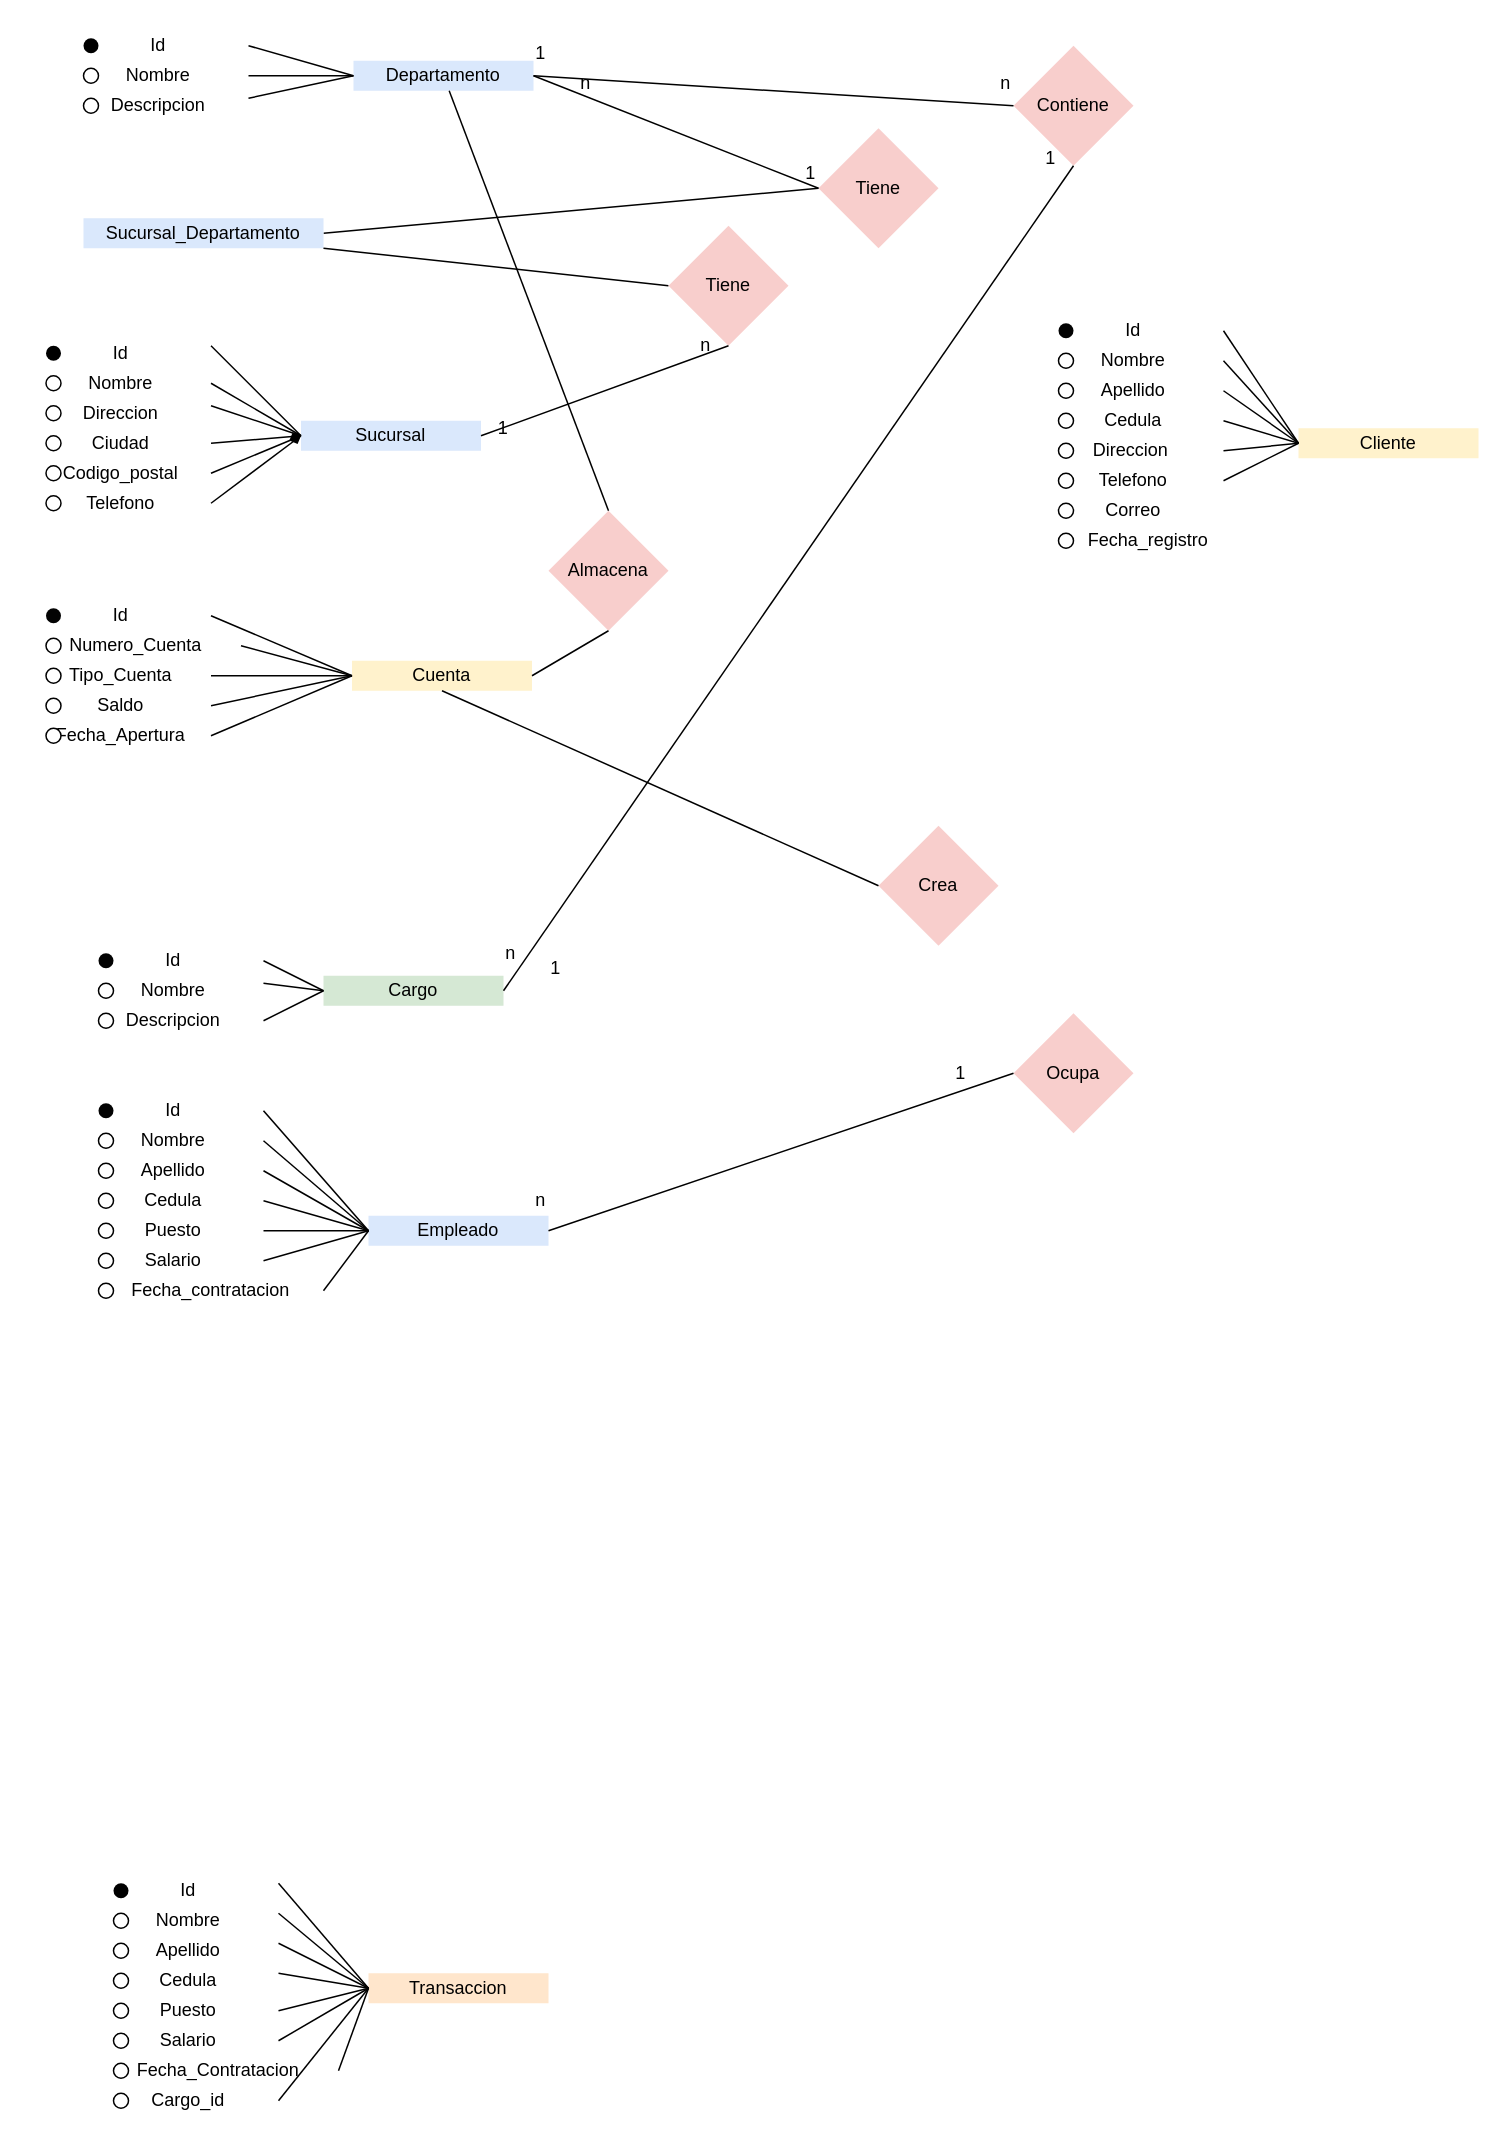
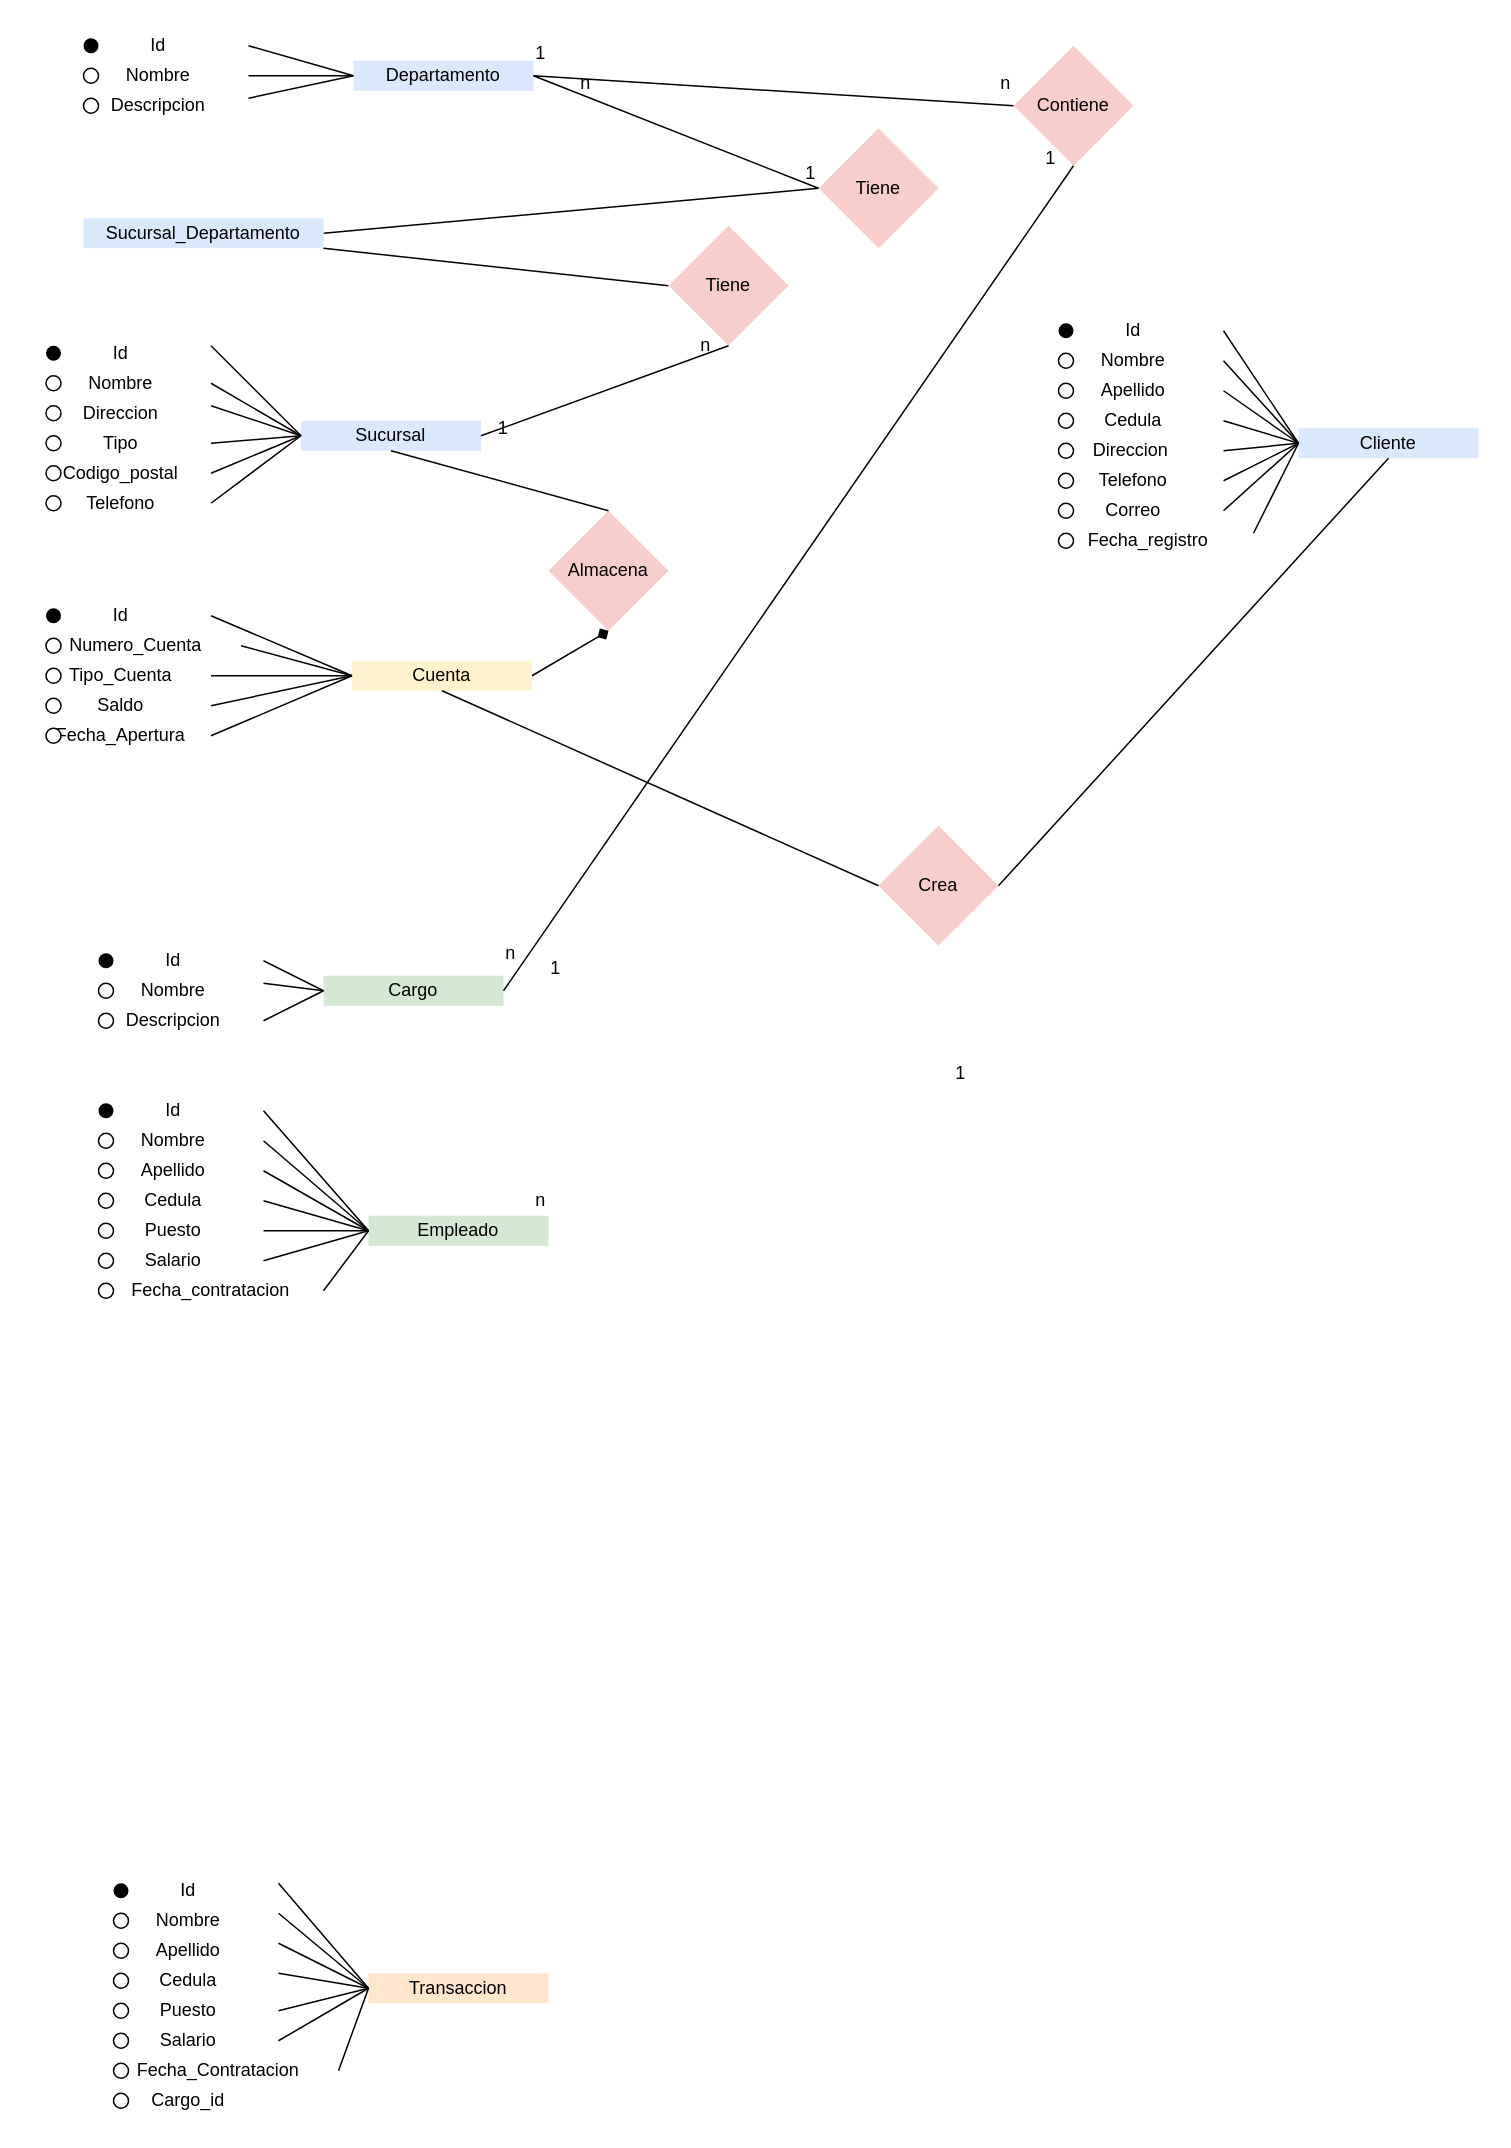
(529, 301) -> (500, 481)
(290, 440) -> (301, 436)
(121, 443) -> (121, 443)
(1388, 443) -> (1388, 443)
none -> (1258, 480)
none -> (1274, 491)
(602, 634) -> (597, 637)
none -> (1193, 672)
(1073, 1073) -> none
(781, 1152) -> none
(458, 1231) -> (458, 1231)
(321, 2048) -> none
